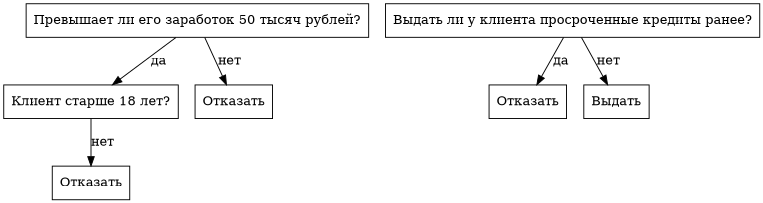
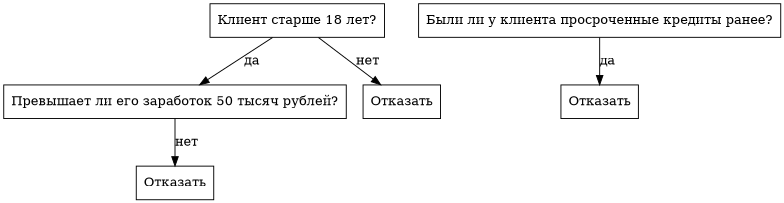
(573, 21) -> (600, 21)
(148, 58) -> (240, 59)
(616, 102) -> none
